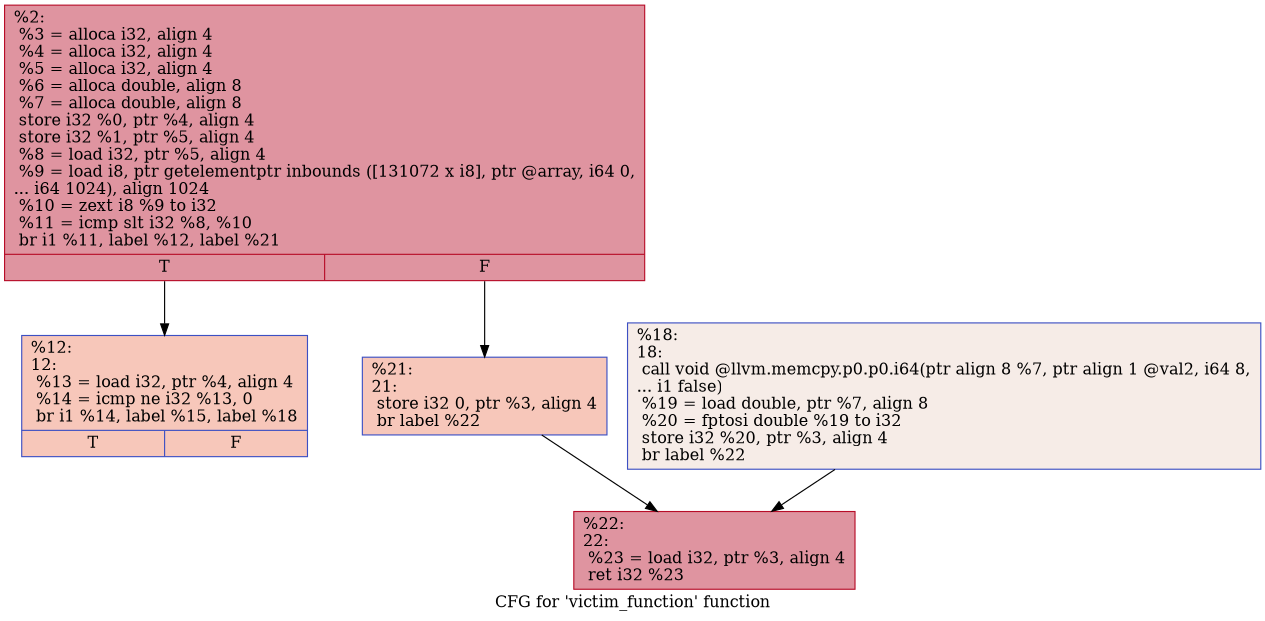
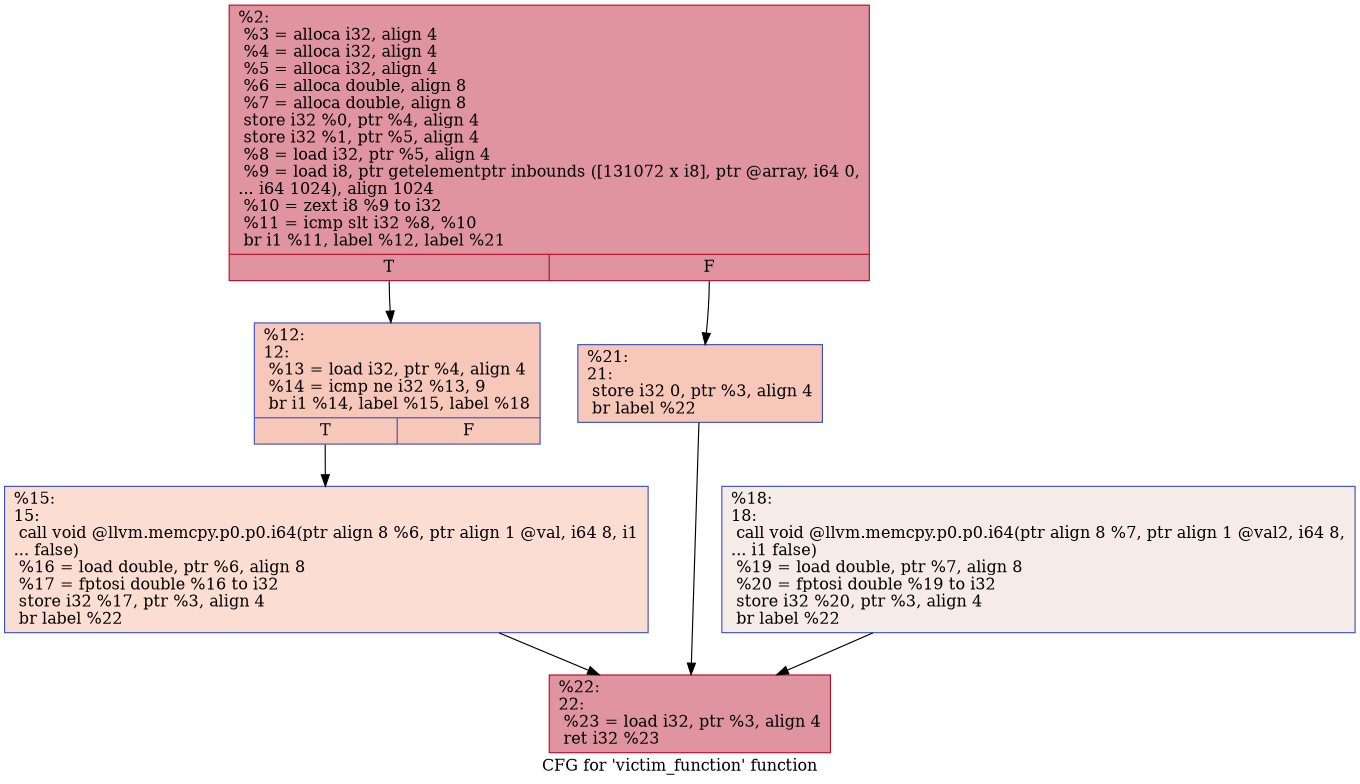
(142, 399) -> (375, 387)
none -> (326, 560)
